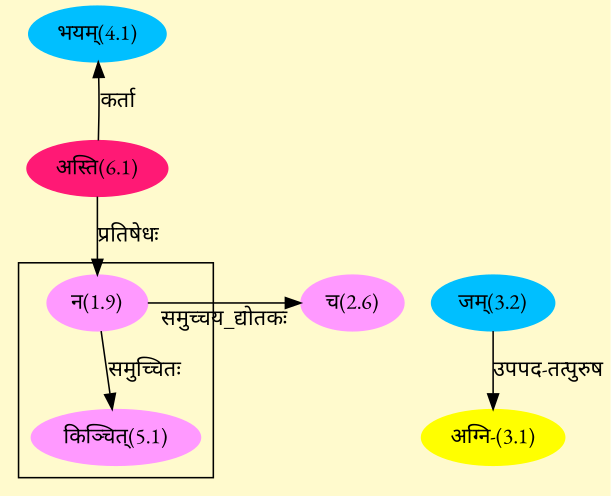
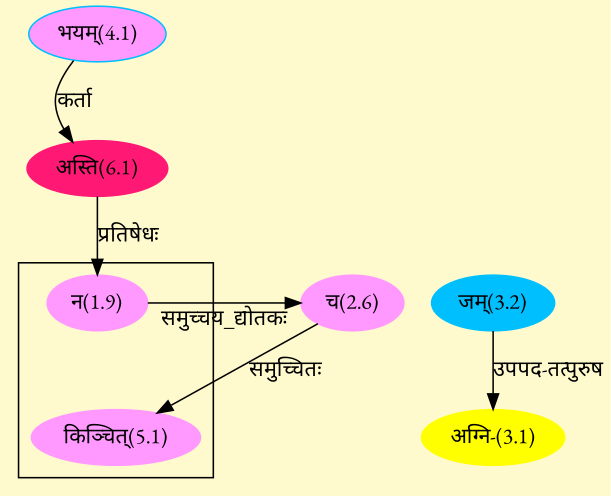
(97, 34) -> (97, 34)
(99, 109) -> (56, 93)
(106, 362) -> (245, 364)
